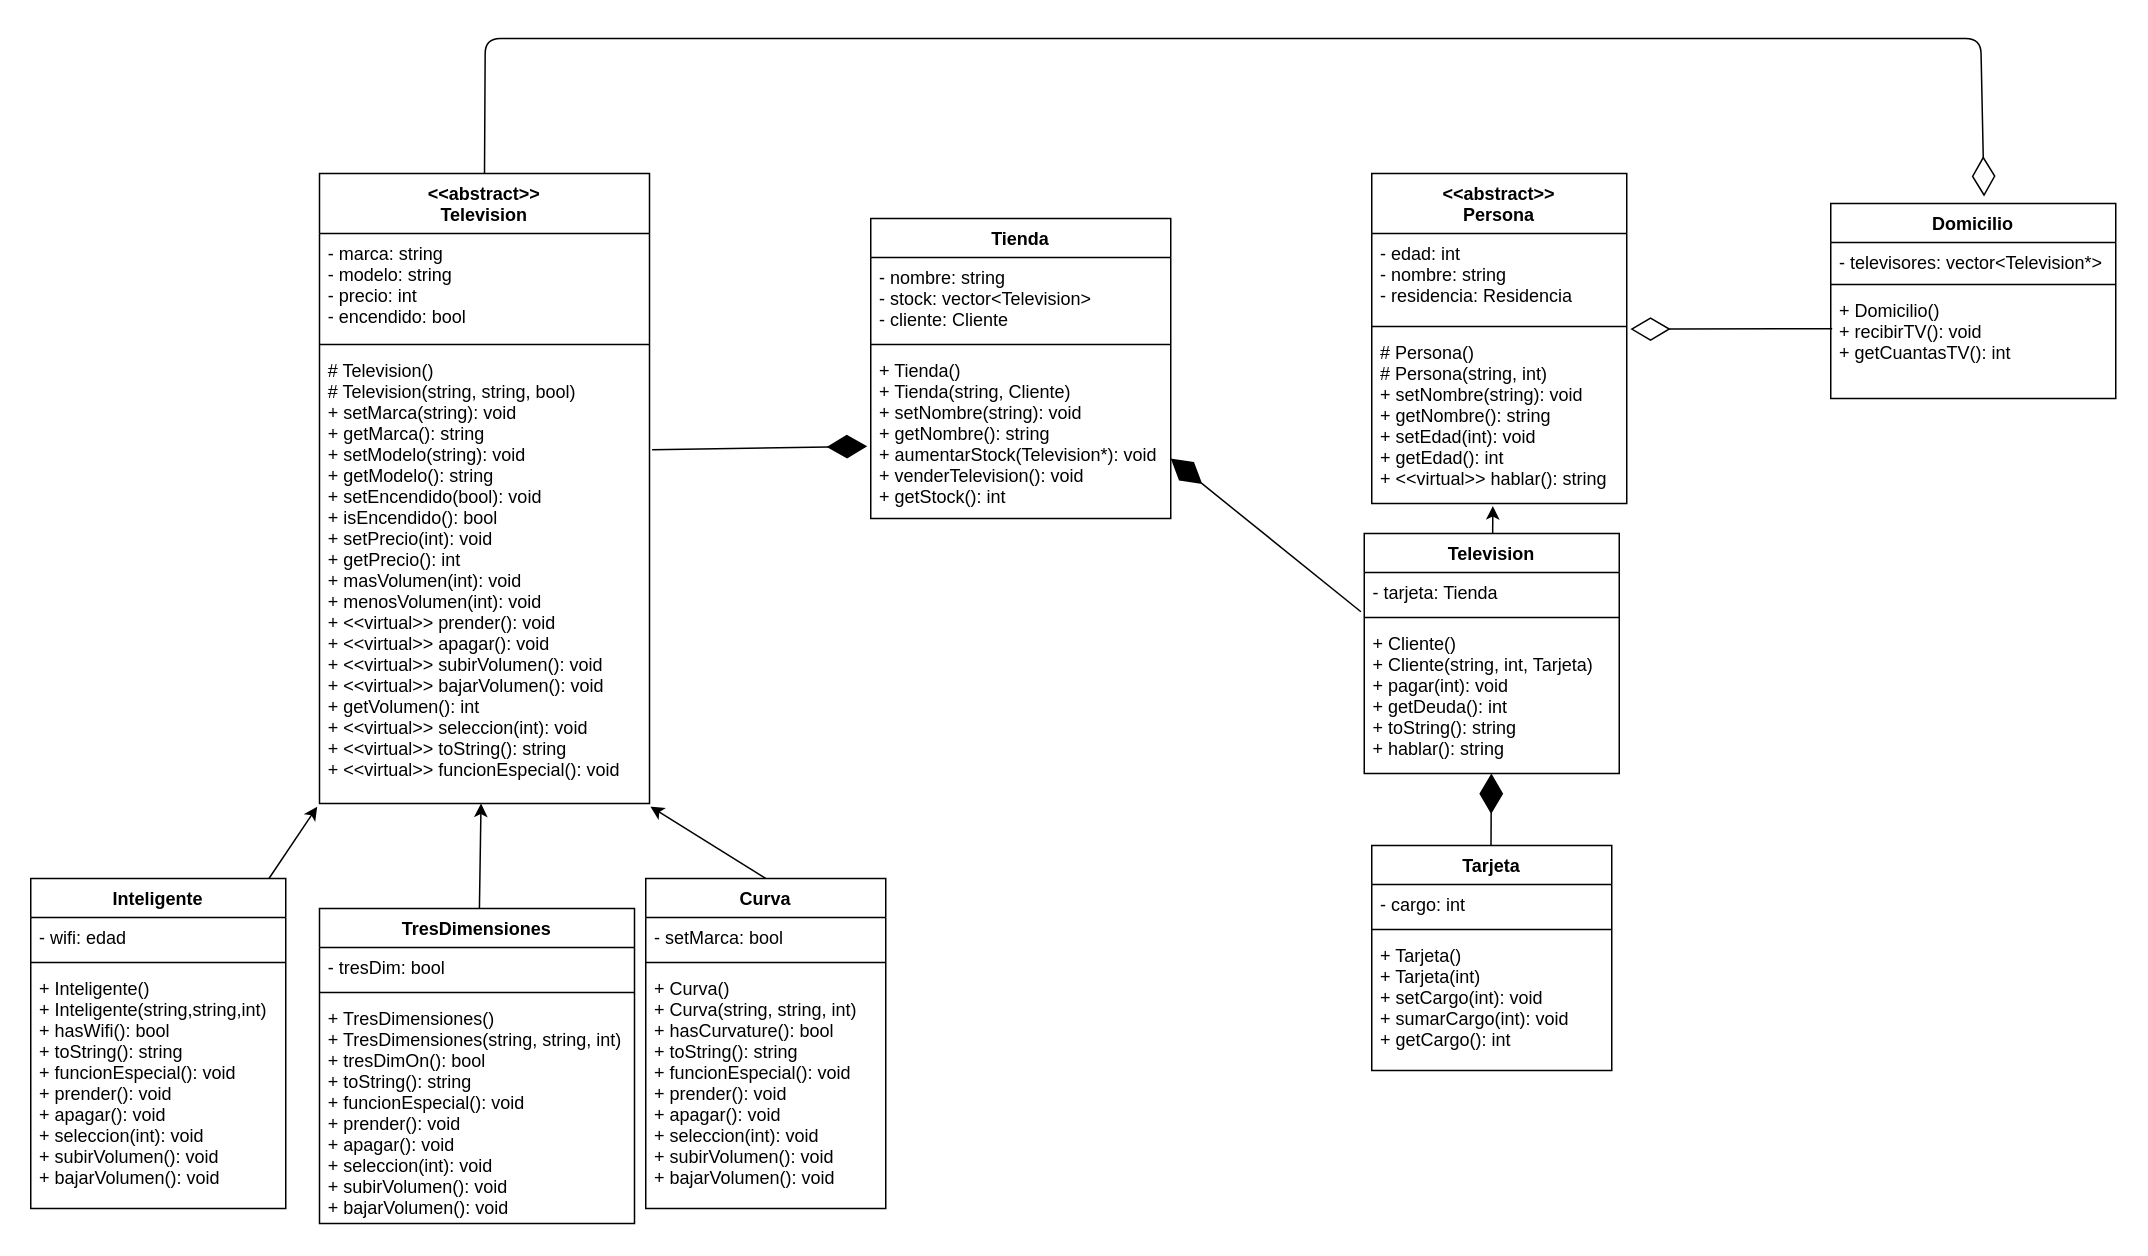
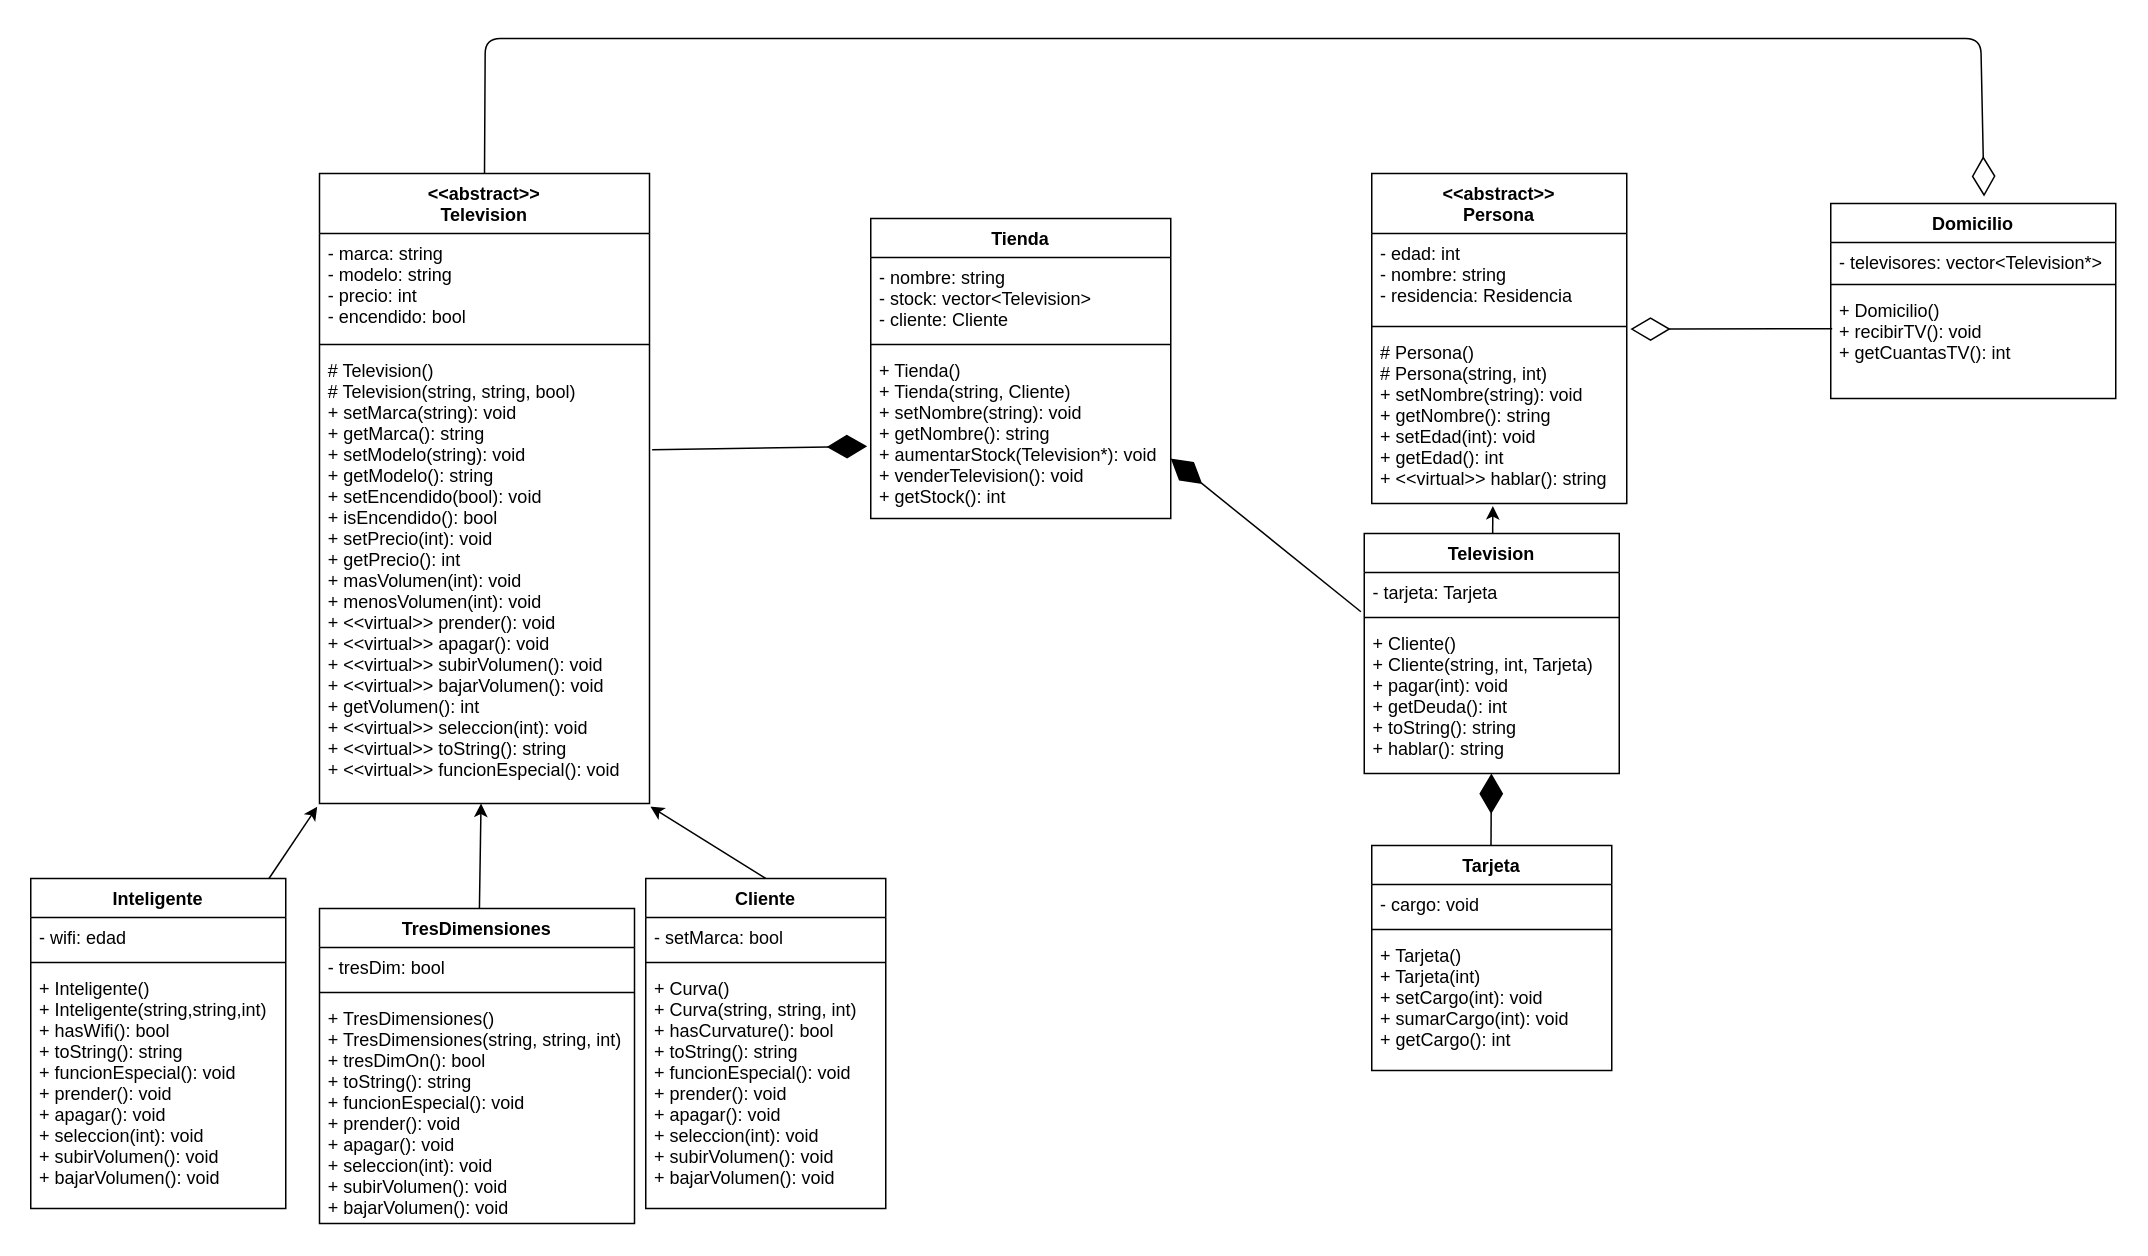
(1449, 593) -> (1456, 593)
(765, 899) -> (765, 899)
(1431, 905) -> (1436, 905)
